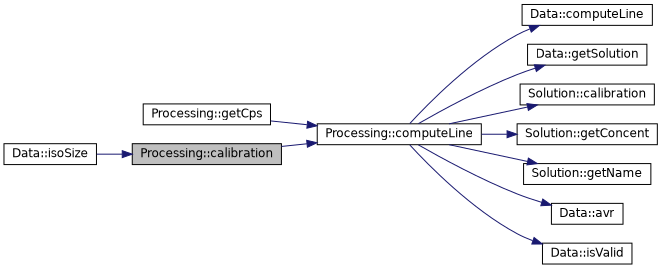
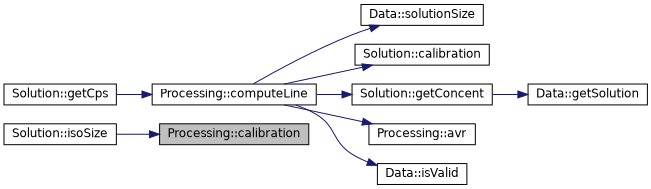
(587, 15) -> (422, 15)
(476, 93) -> (505, 94)
(207, 114) -> (60, 94)
(294, 145) -> none
(50, 154) -> (60, 134)
(587, 174) -> none
(587, 214) -> (422, 134)
